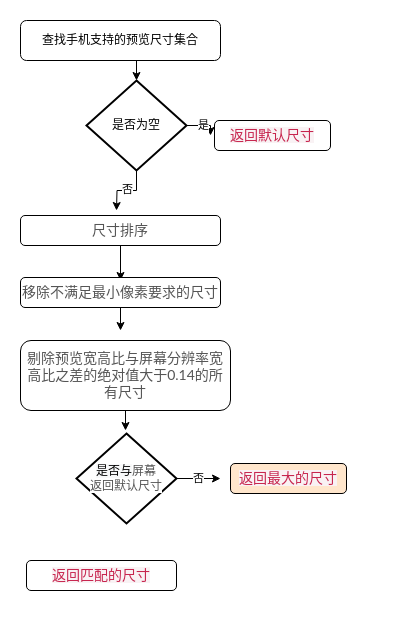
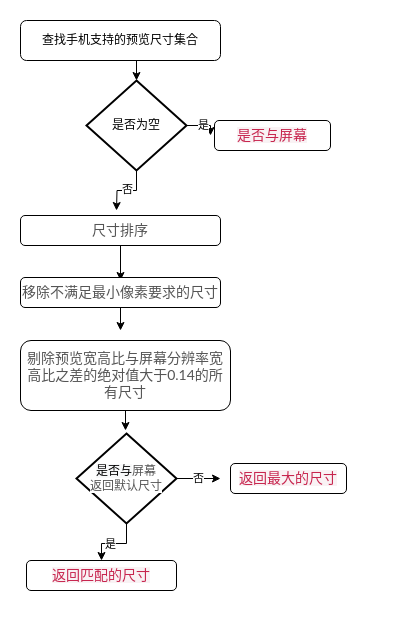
(273, 136) -> (273, 136)
(289, 479) -> (289, 479)
none -> (120, 544)
